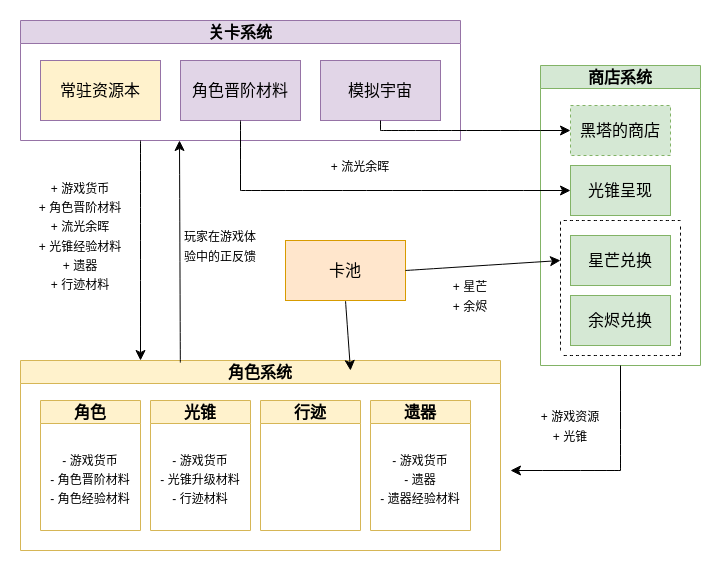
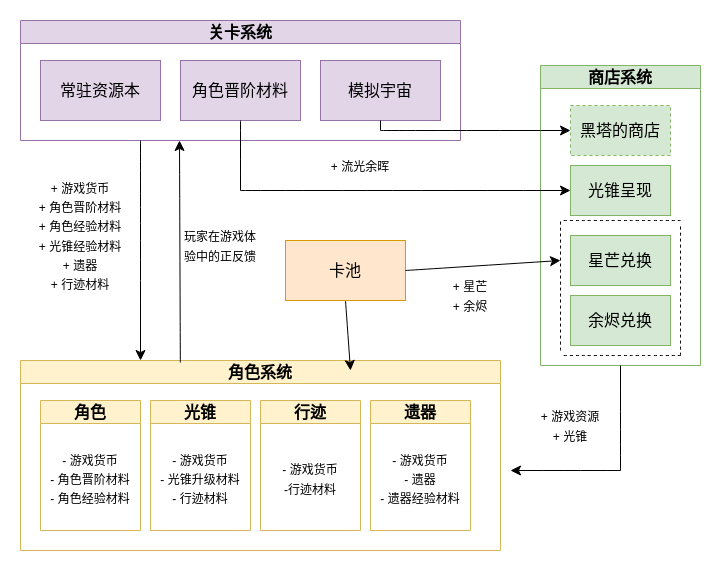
(101, 91) -> (101, 91)
(81, 236) -> (81, 236)
none -> (311, 478)
